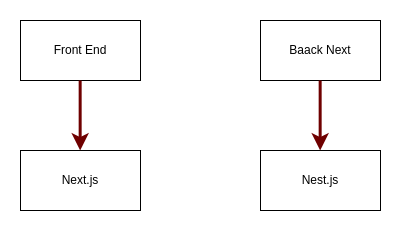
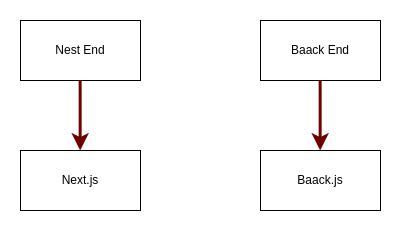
(81, 51) -> (81, 51)
(321, 51) -> (321, 51)
(321, 181) -> (321, 181)
